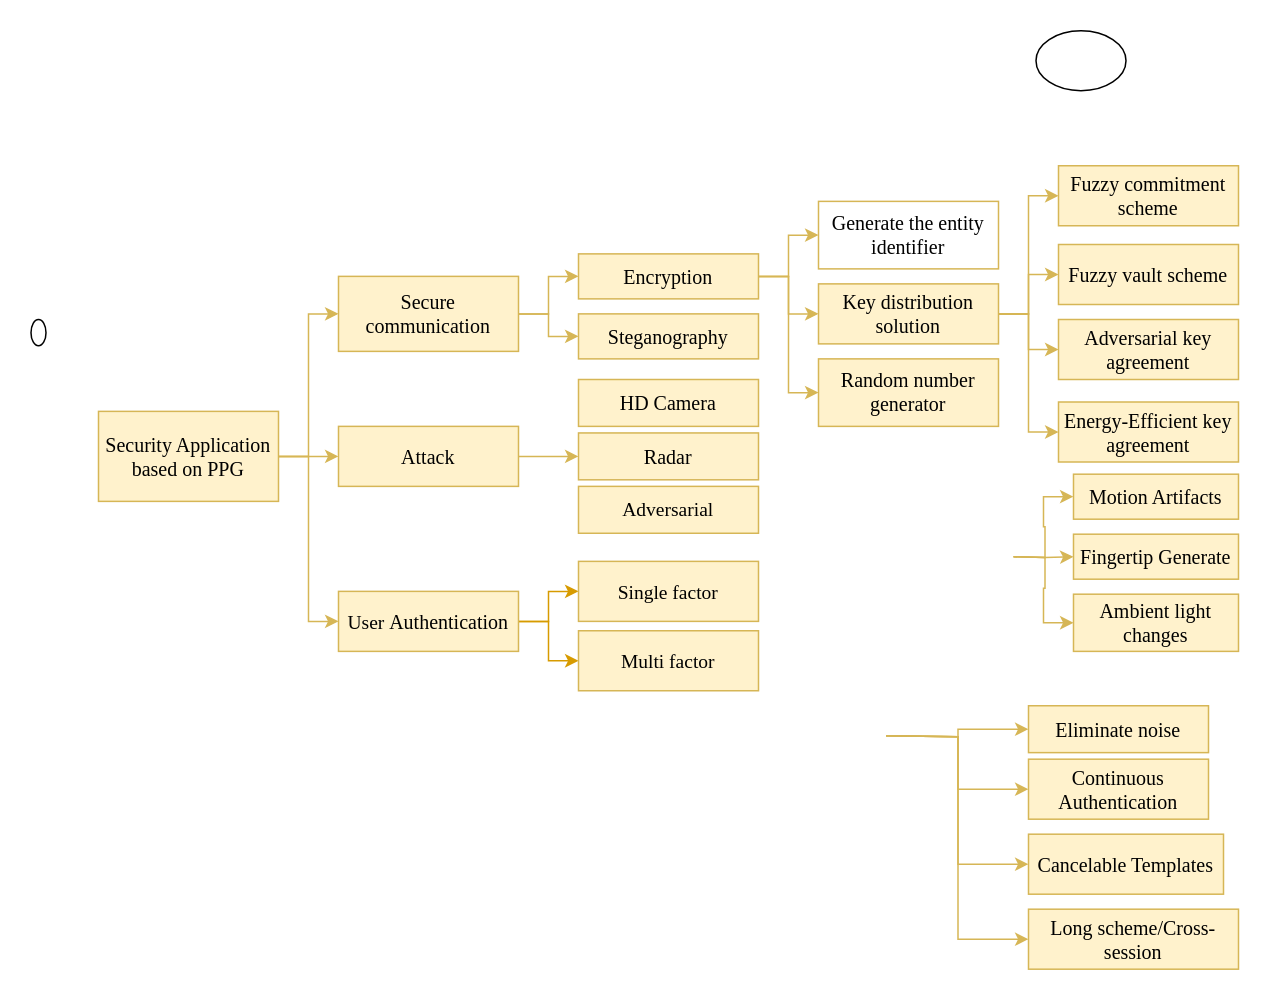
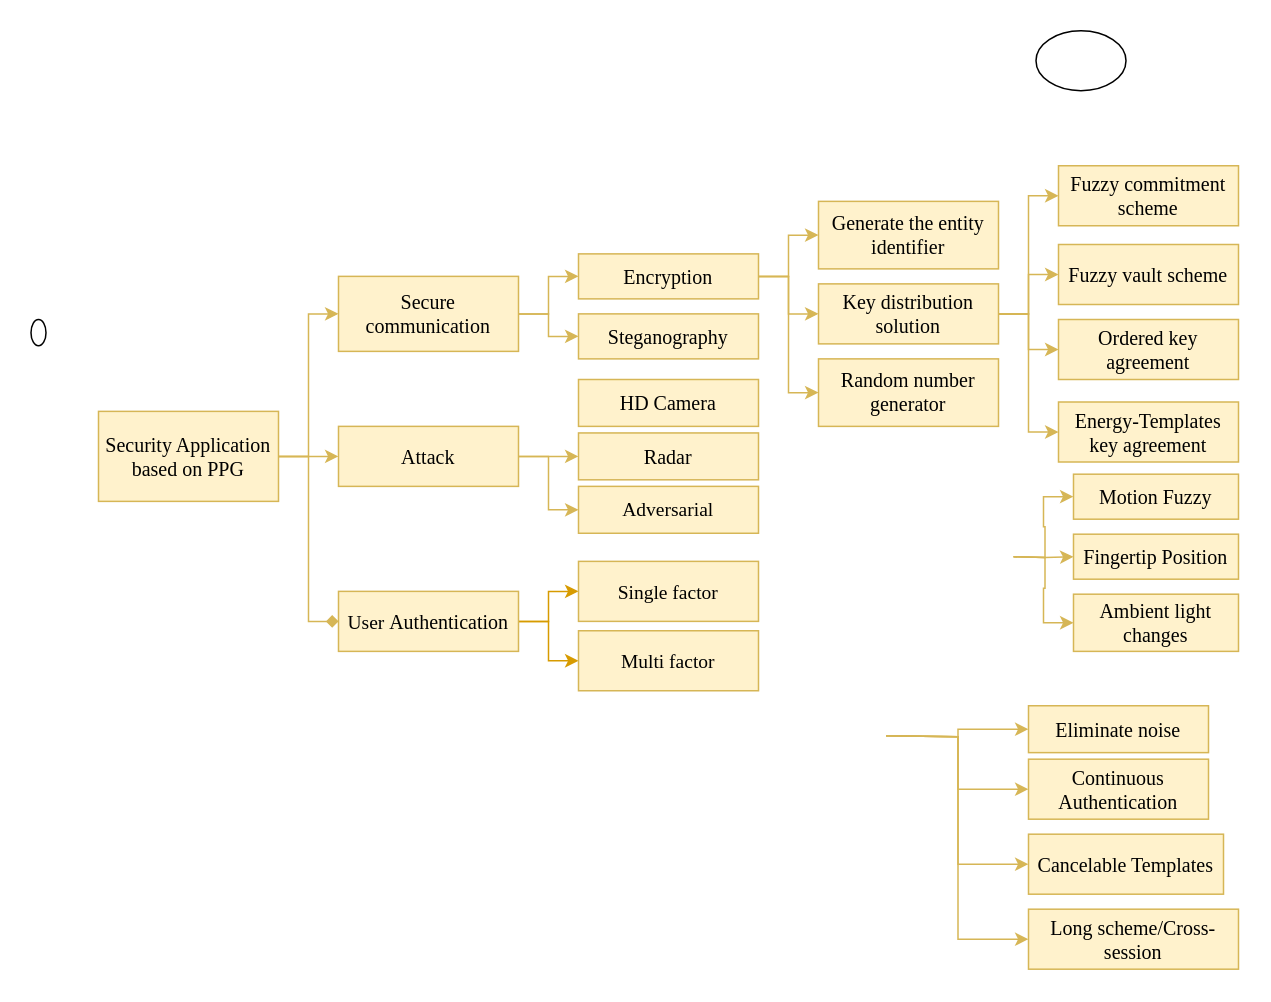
(908, 235) -> (908, 235)
(1148, 350) -> (1148, 350)
(1148, 433) -> (1148, 433)
none -> (548, 495)
(1156, 497) -> (1156, 497)
(1156, 557) -> (1156, 557)
(327, 621) -> (326, 621)
